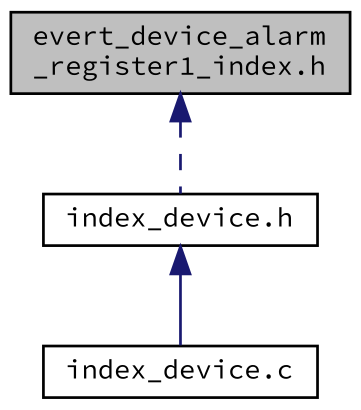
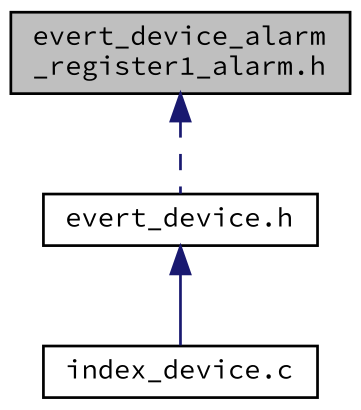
(180, 53) -> (180, 53)
(180, 220) -> (180, 220)
